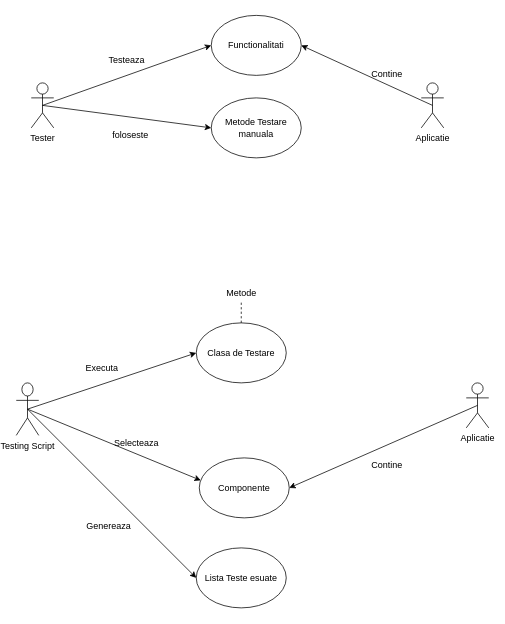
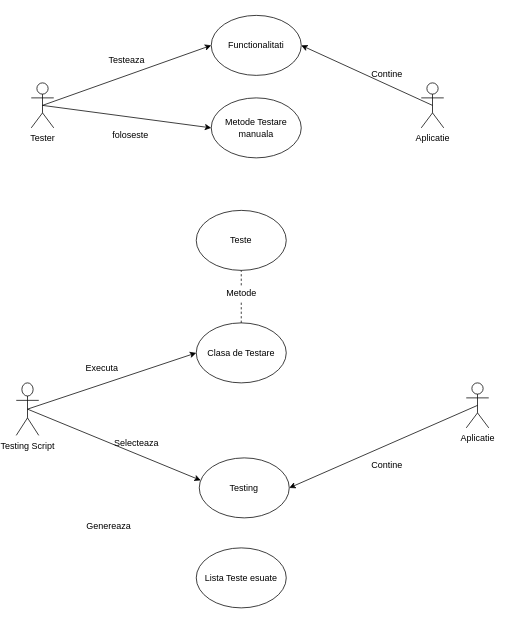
none -> (241, 240)
none -> (241, 278)
(244, 488) -> (244, 488)
(191, 573) -> none
